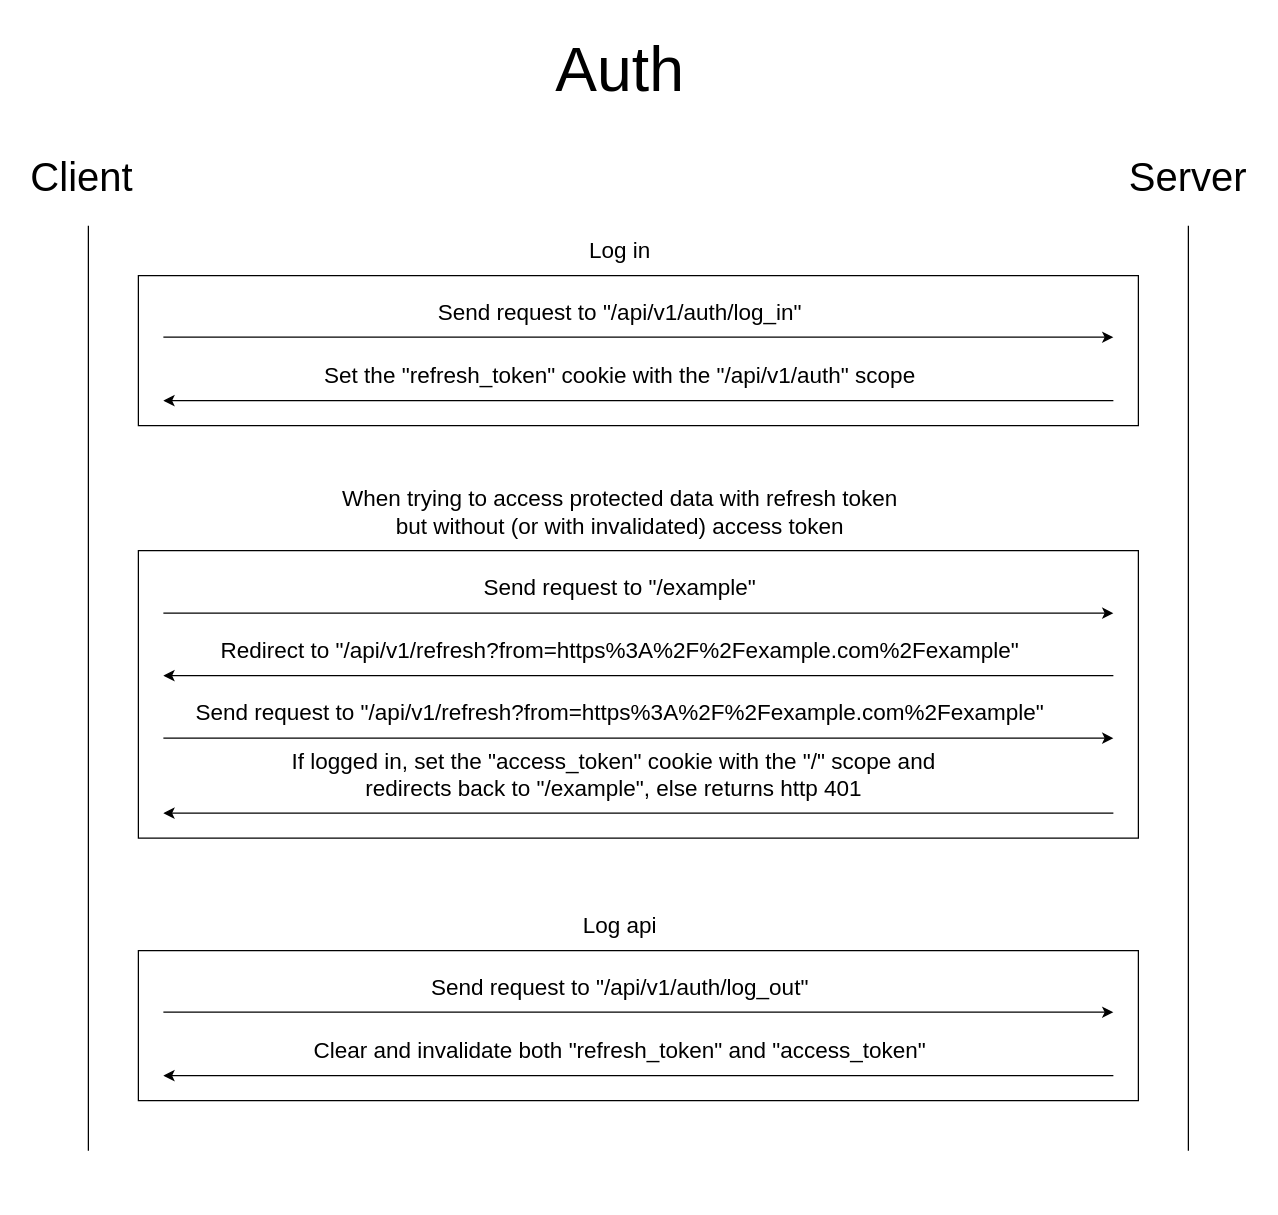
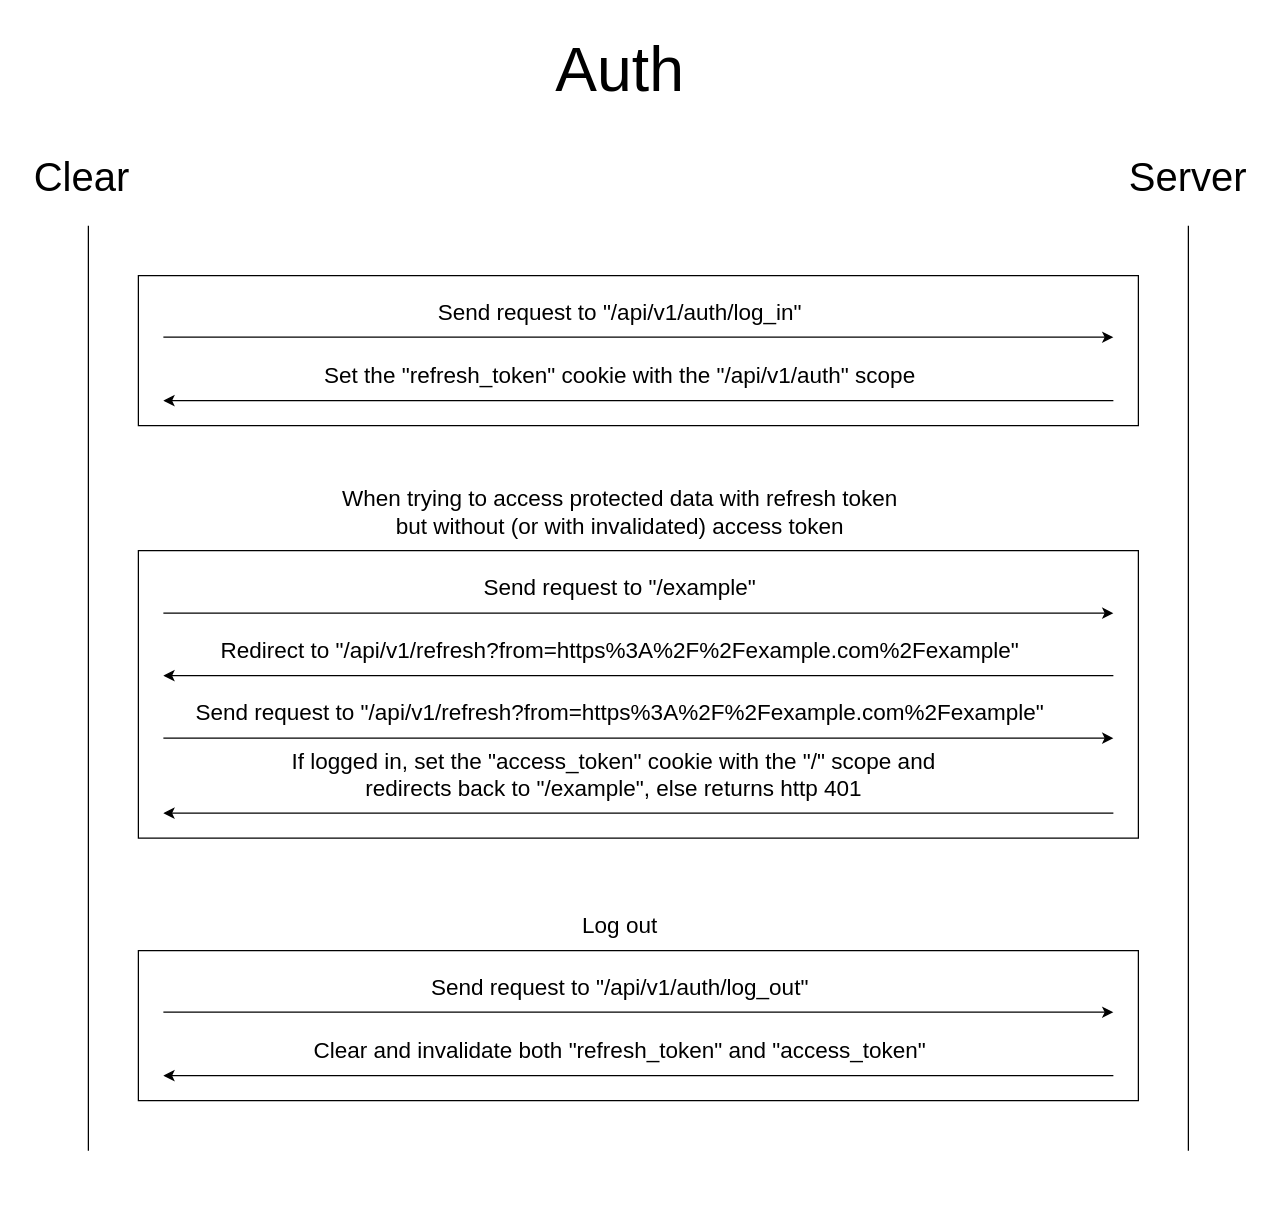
(82, 169) -> (82, 169)
(619, 251) -> none
(620, 926) -> (620, 926)
